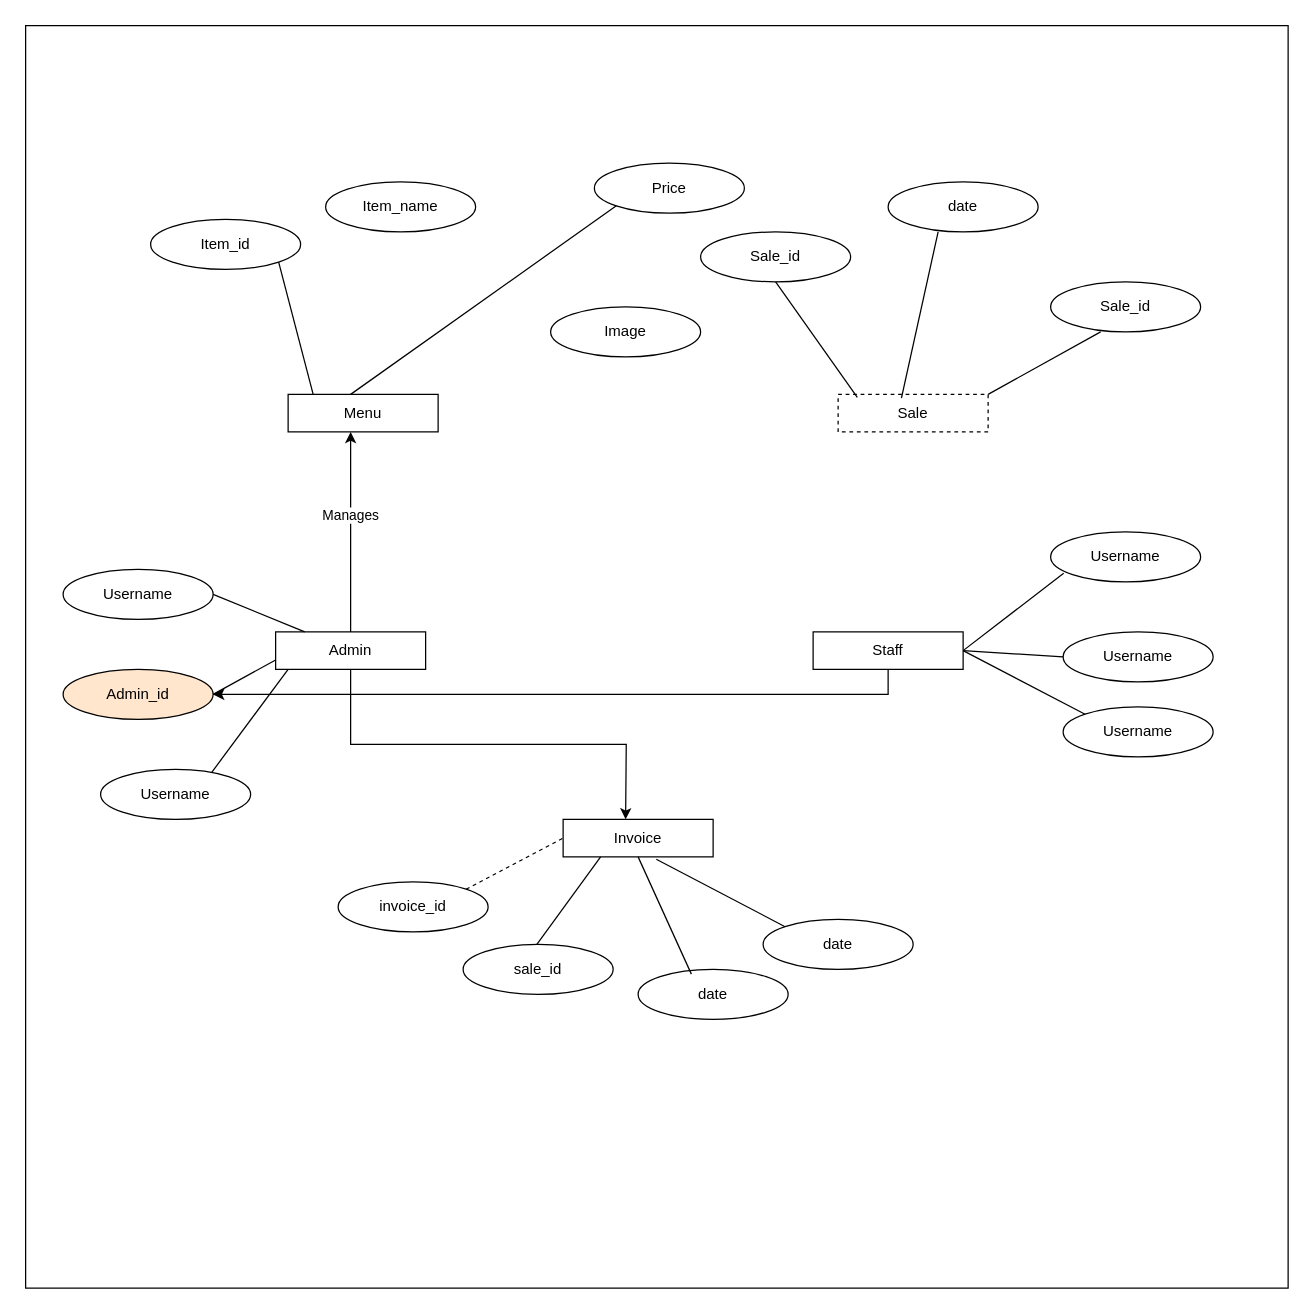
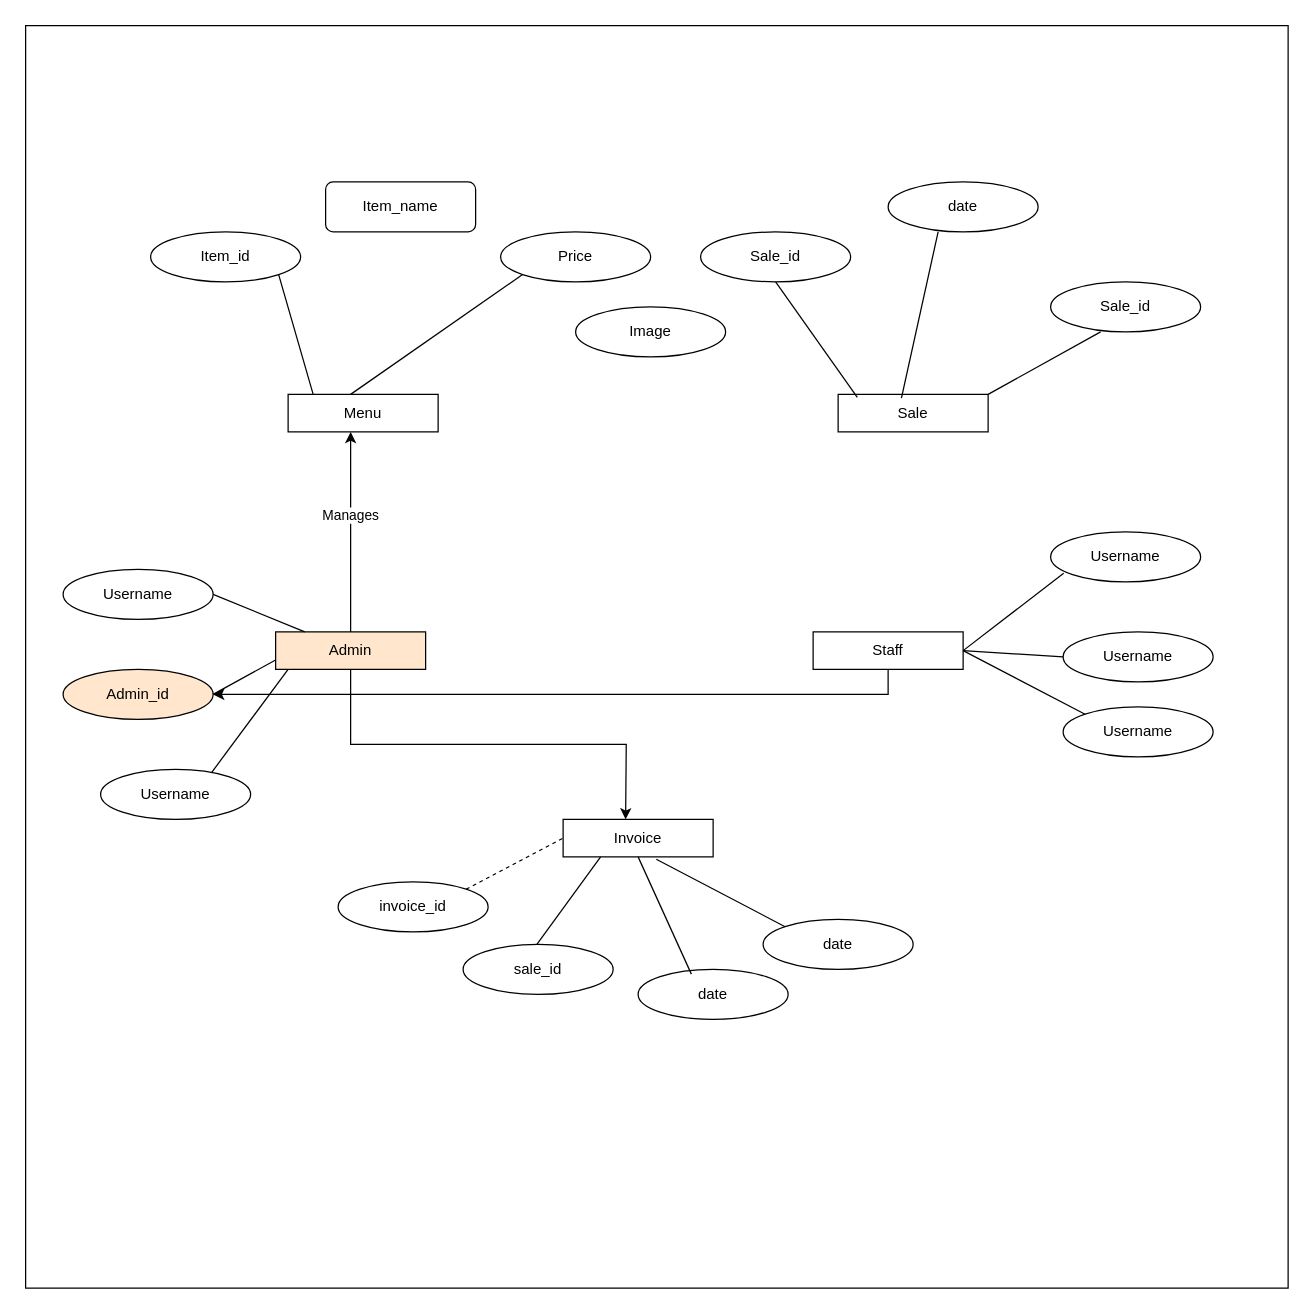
(669, 188) -> (576, 257)
(401, 207) -> (401, 207)
(226, 244) -> (226, 257)
(626, 332) -> (651, 332)
(913, 413) -> (913, 413)
(351, 651) -> (351, 651)
